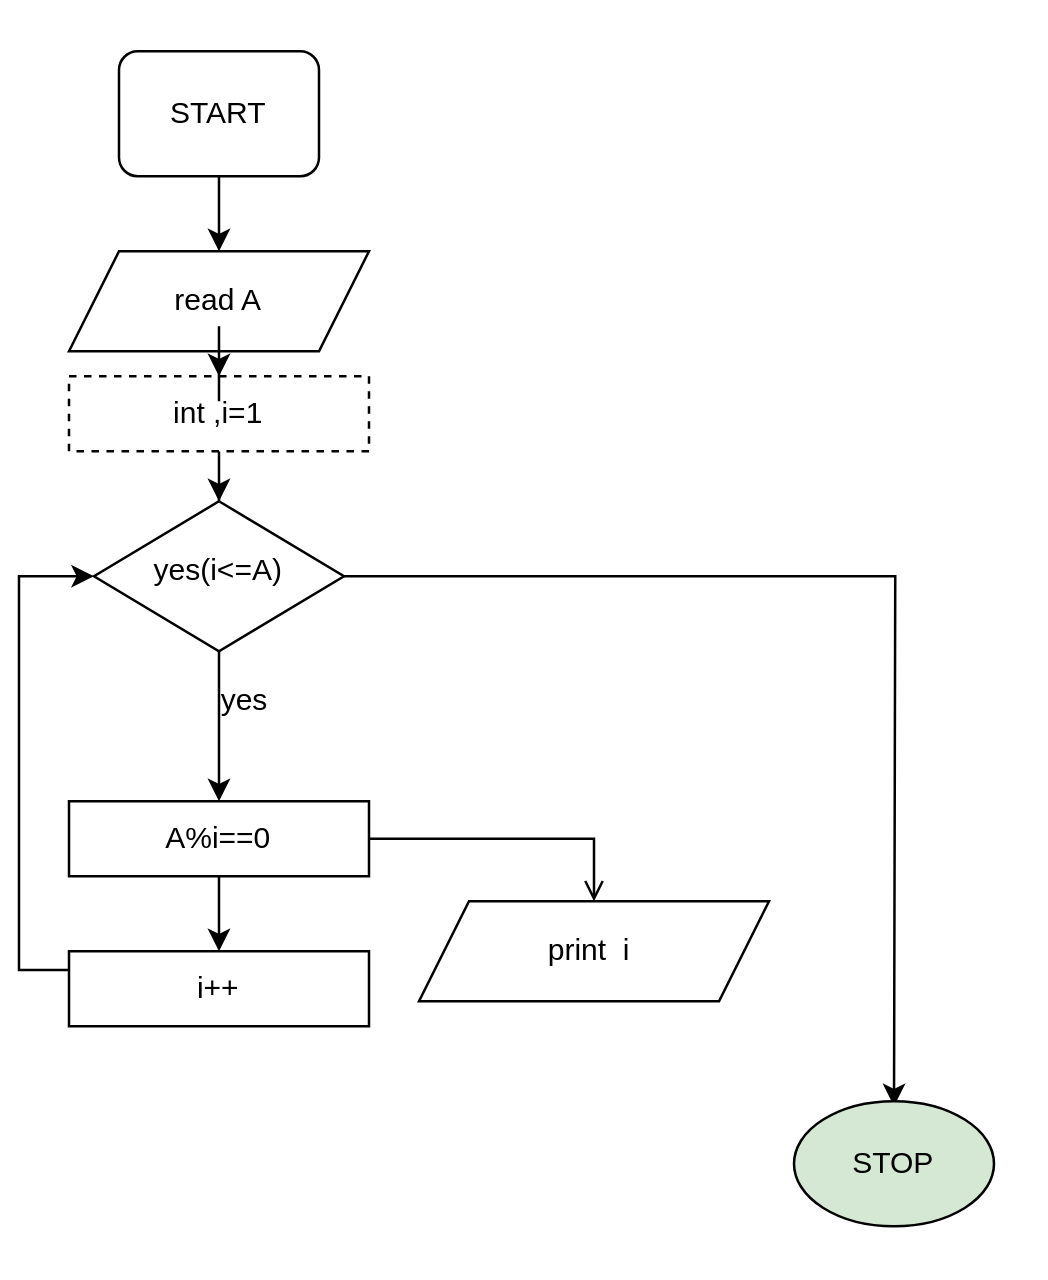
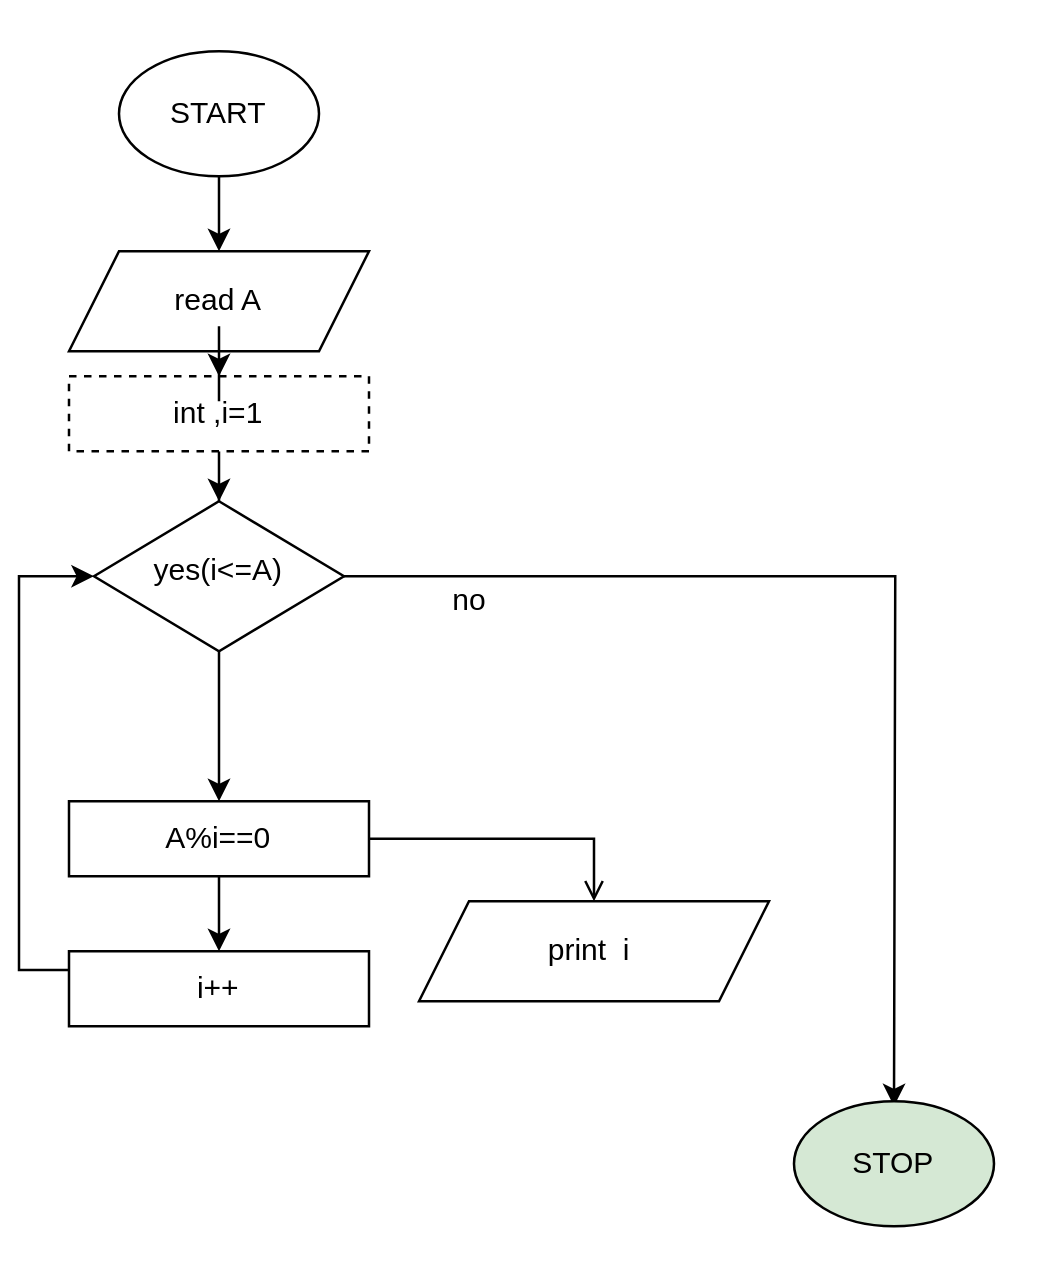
(219, 114) -> (219, 114)
none -> (469, 601)
(244, 701) -> none
